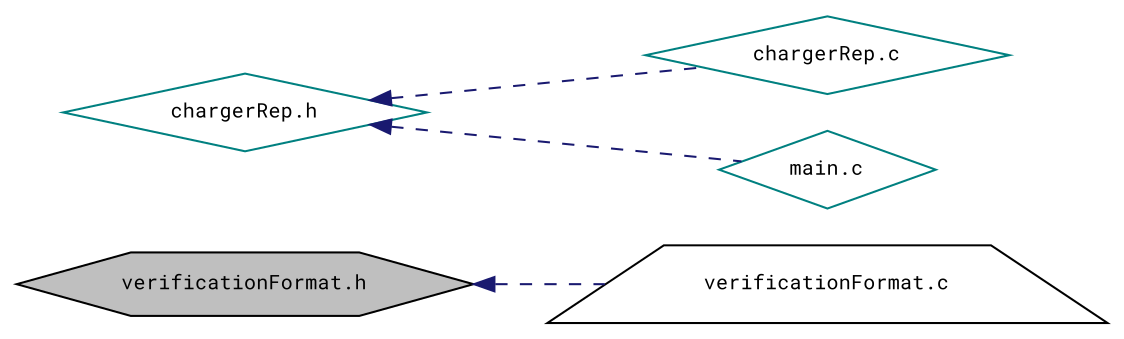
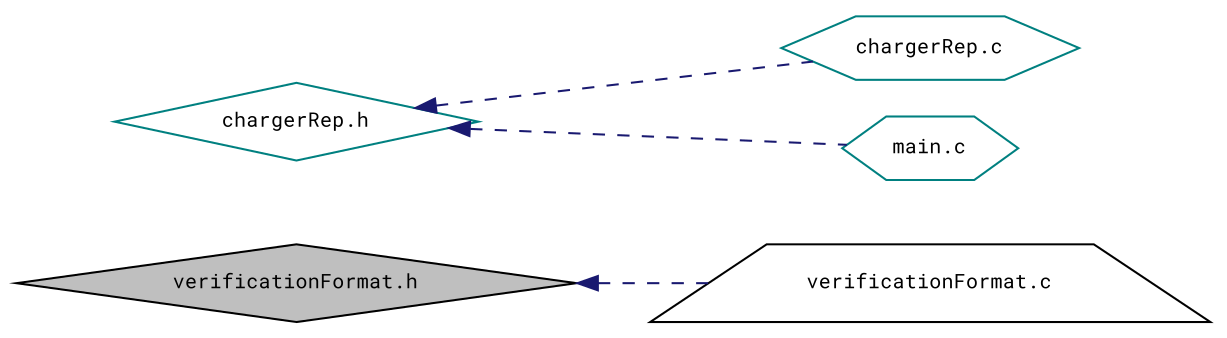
(827, 55) -> (930, 48)
(827, 170) -> (930, 148)
(245, 284) -> (296, 283)
